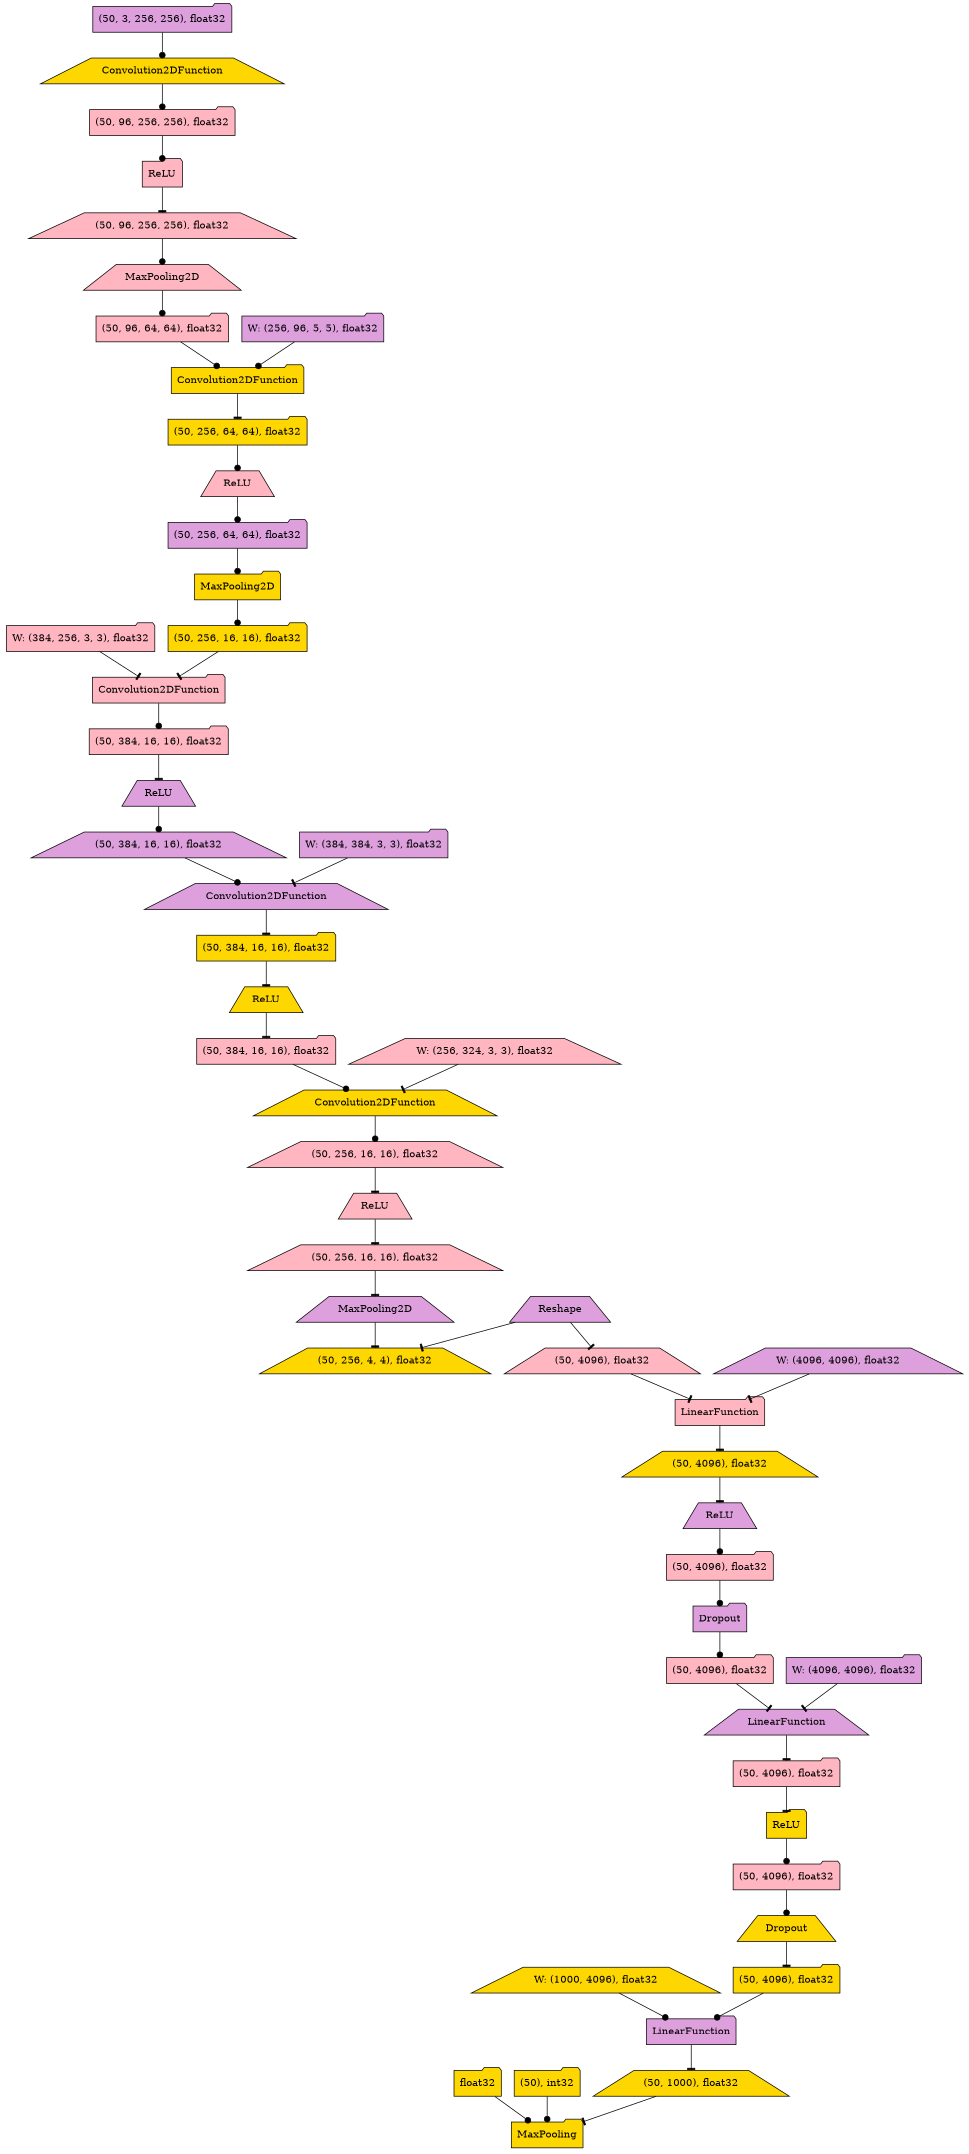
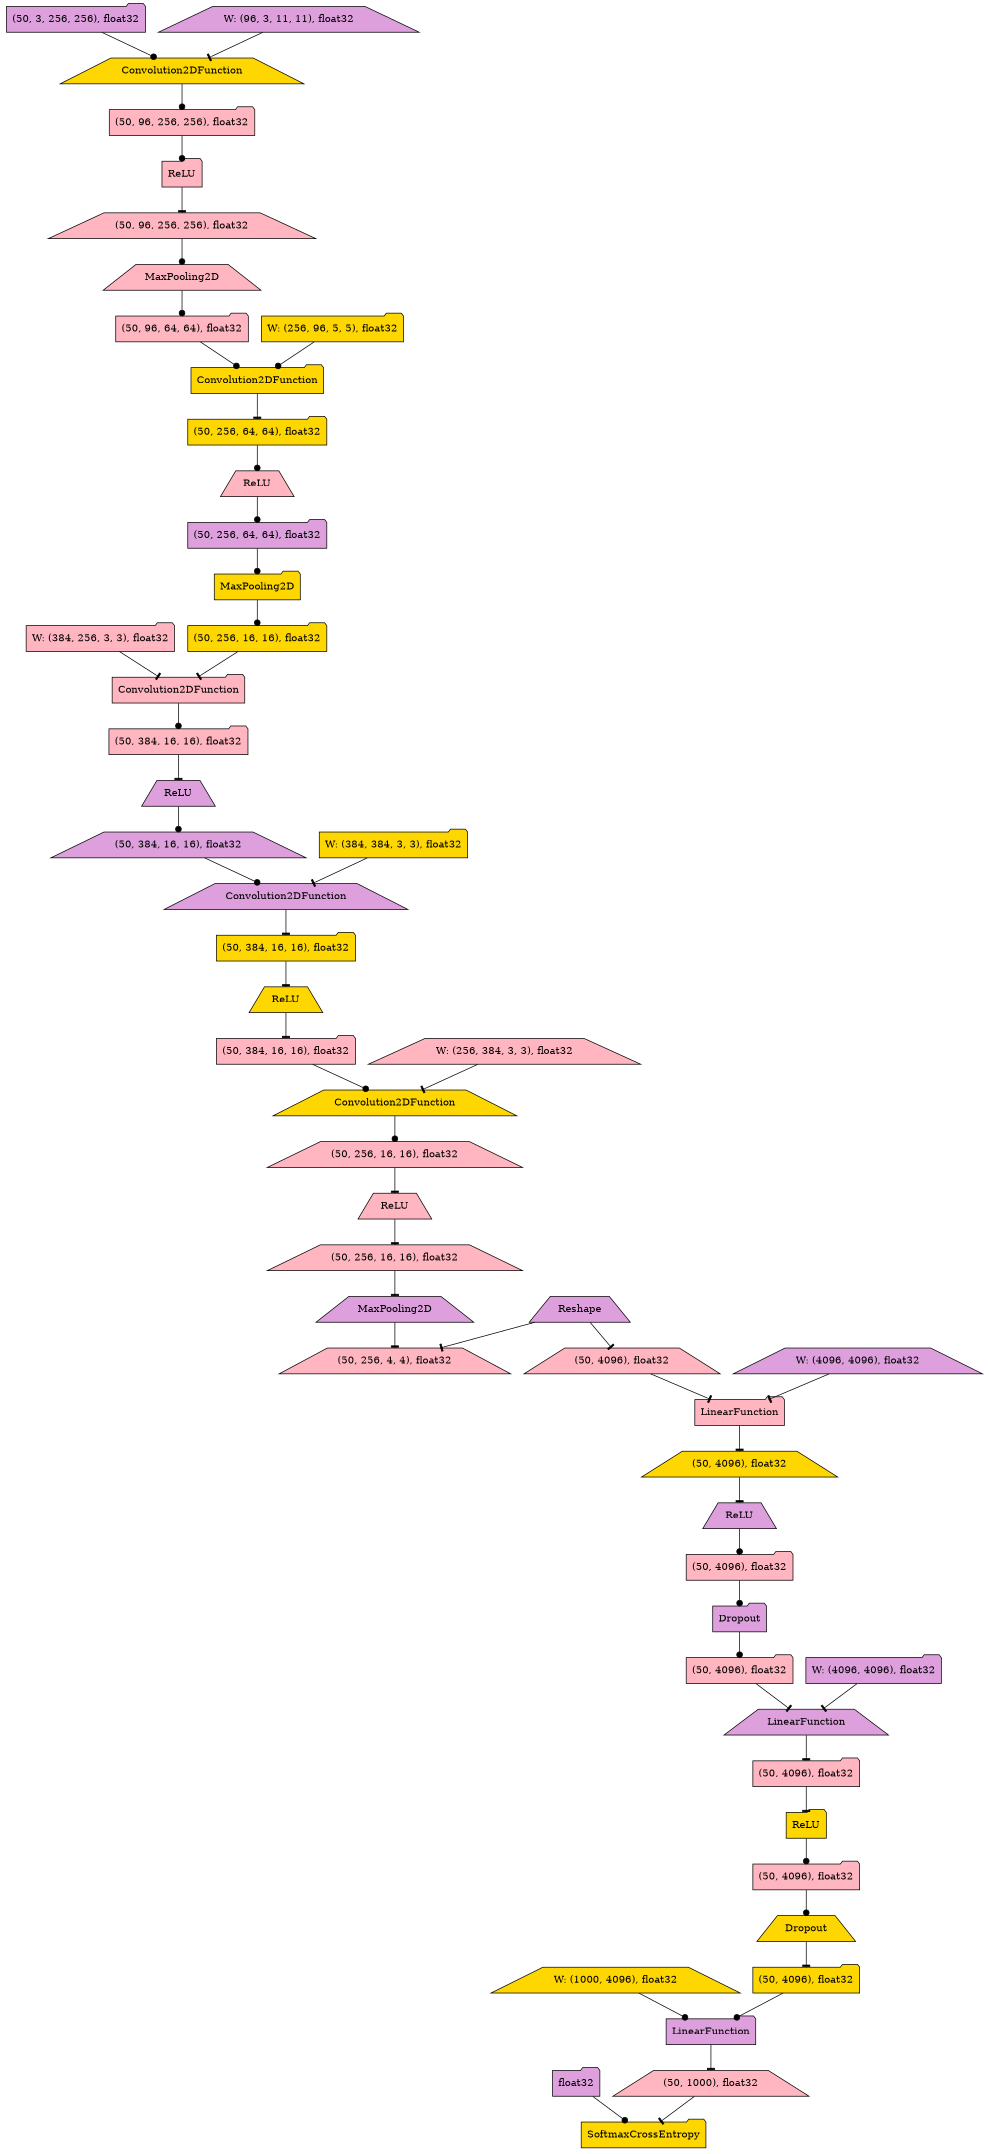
none -> (289, 19)
(313, 329) -> (333, 329)
(374, 845) -> (393, 845)
(485, 1051) -> (505, 1051)
(375, 1361) -> (395, 1361)
(478, 2083) -> (576, 2083)
(547, 2083) -> none
(691, 2083) -> (711, 2083)
(547, 2135) -> (644, 2135)
